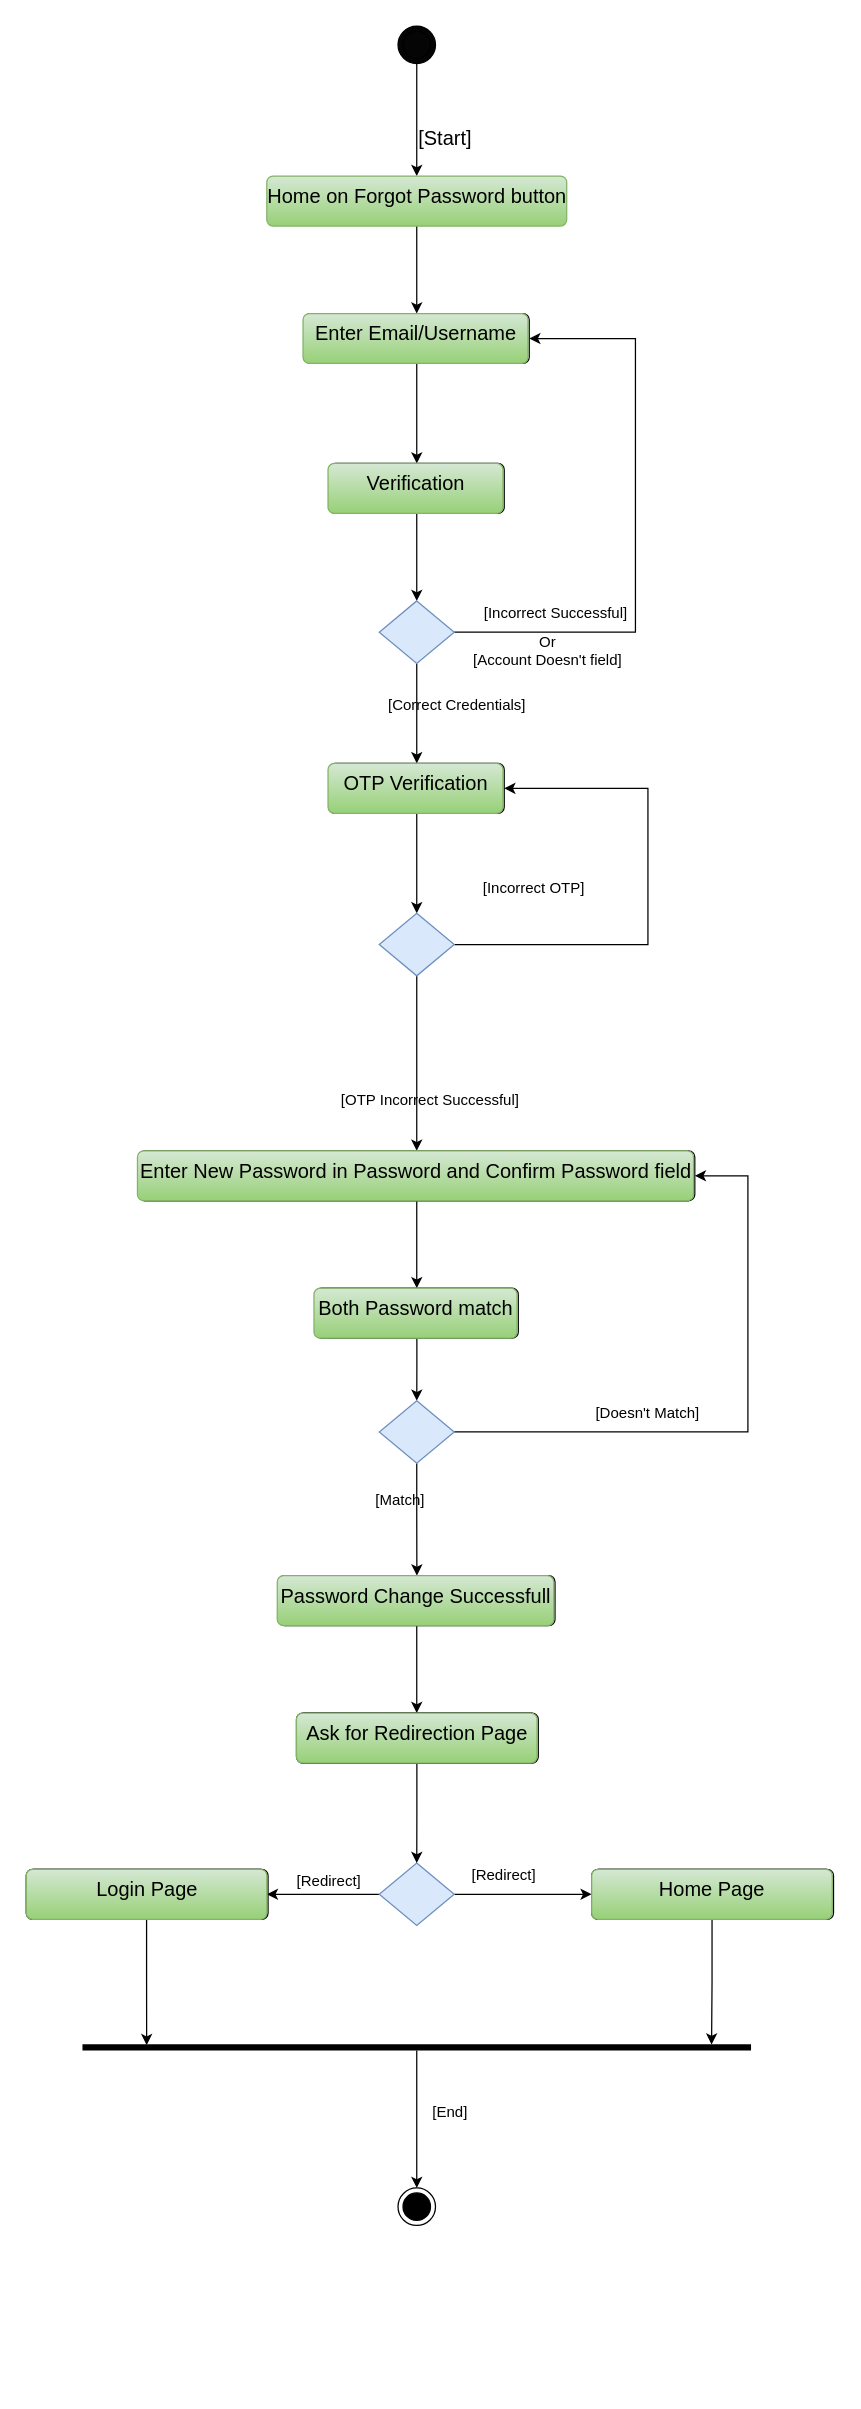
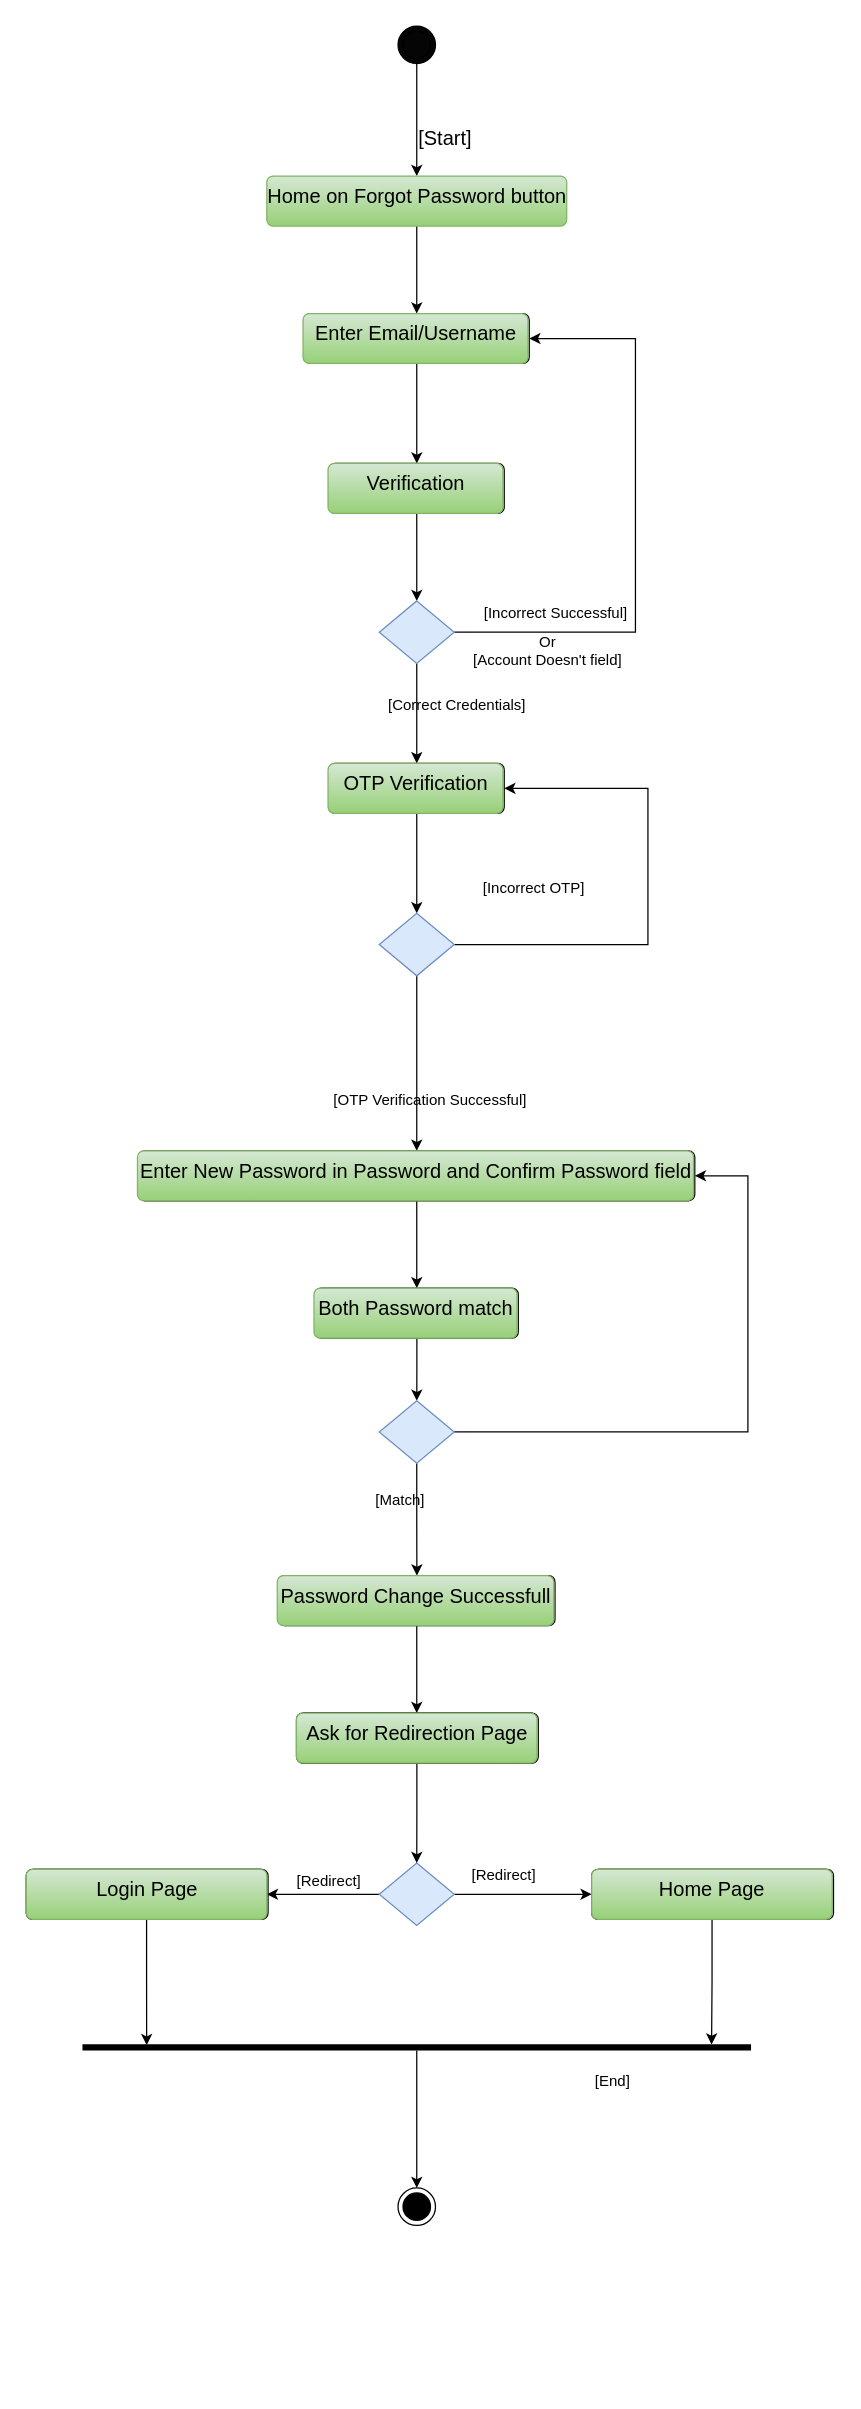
(431, 1101) -> (431, 1101)
(648, 1413) -> none
(450, 2113) -> (613, 2082)
